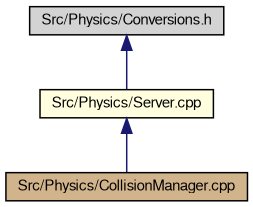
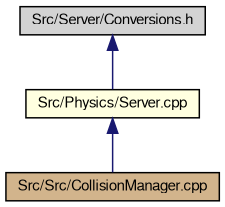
(127, 21) -> (113, 21)
(127, 187) -> (113, 187)
